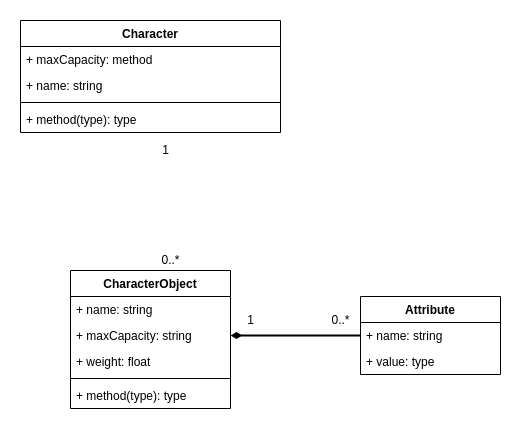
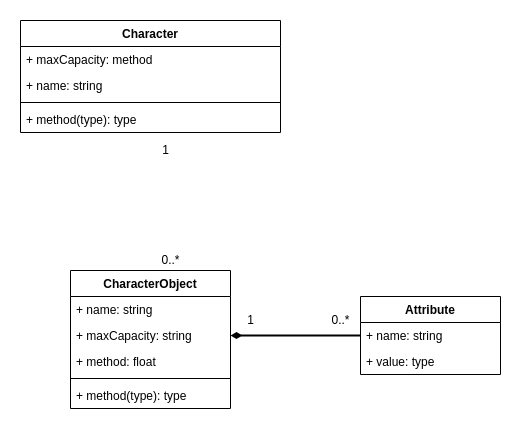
(119, 362) -> (120, 362)
